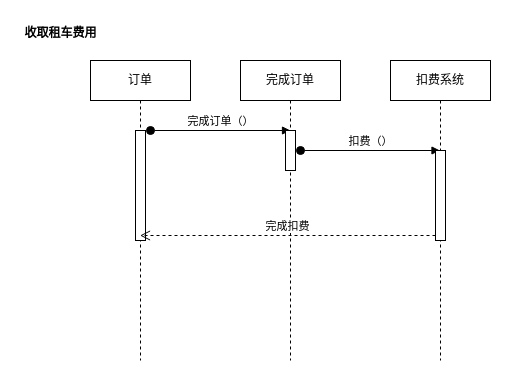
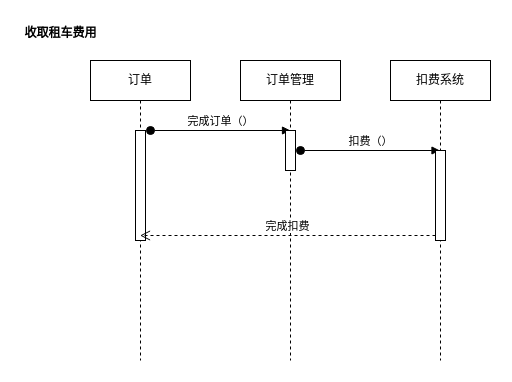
(291, 81) -> (291, 81)
